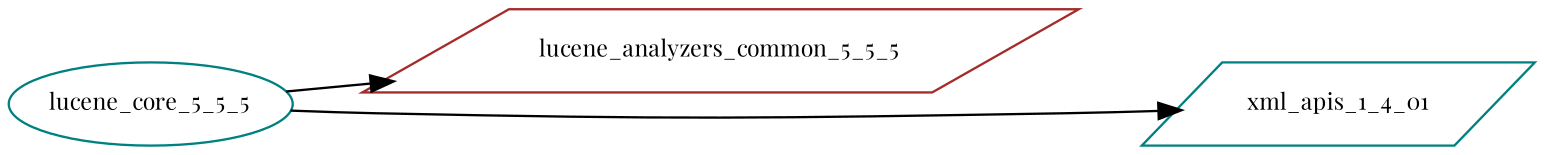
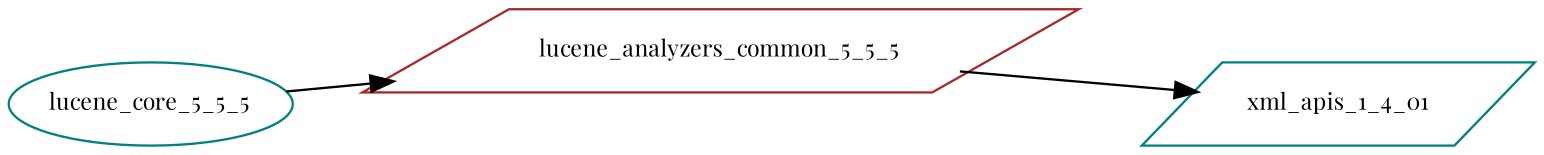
(724, 118) -> (1067, 81)
